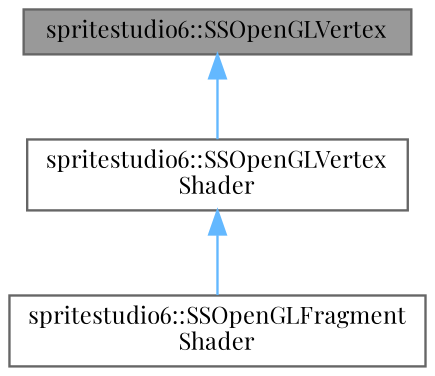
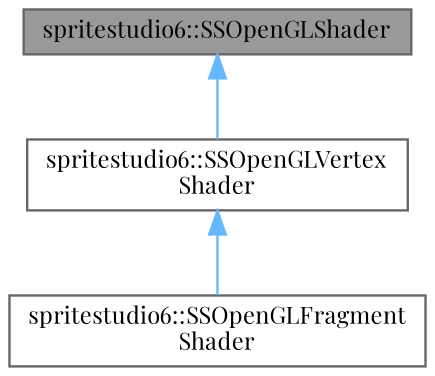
(217, 32) -> (217, 32)
